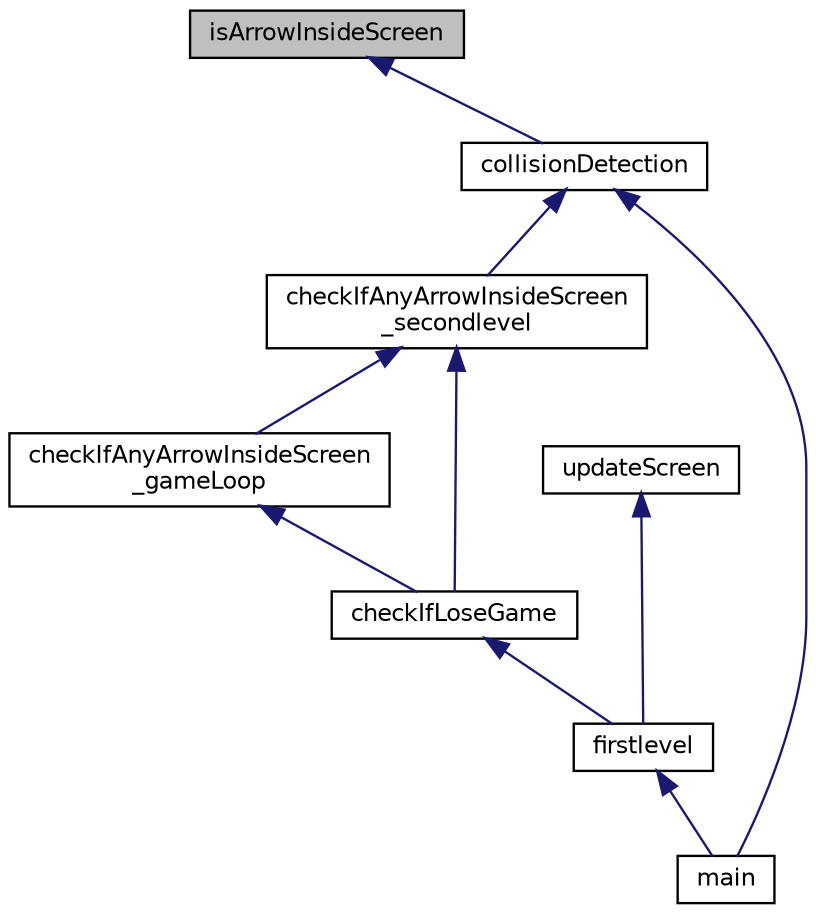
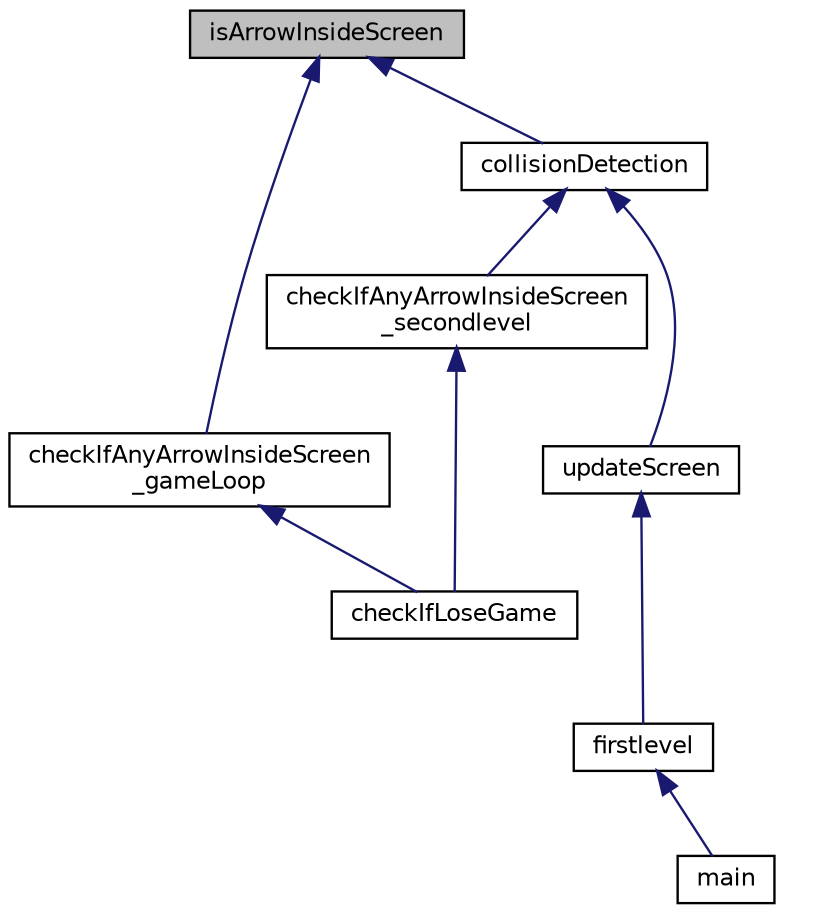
(317, 397) -> (251, 254)
(806, 506) -> (675, 321)
(559, 688) -> none
